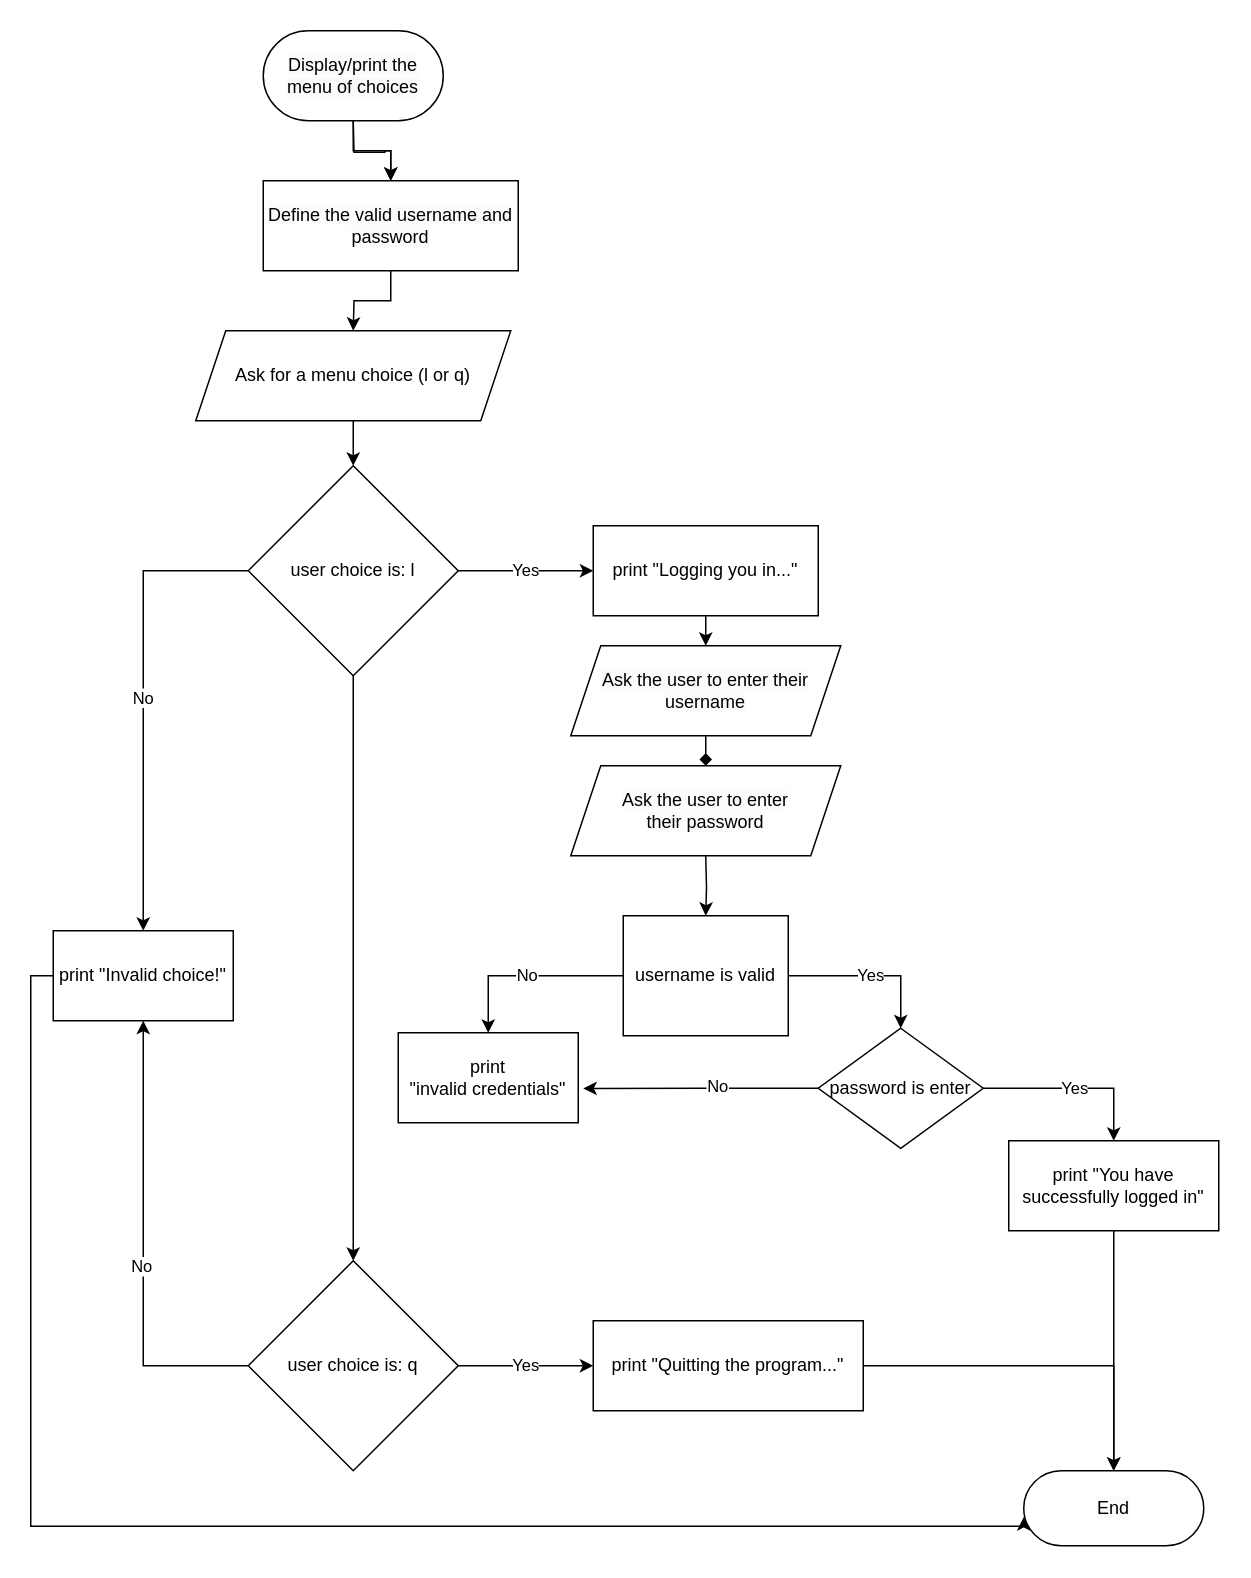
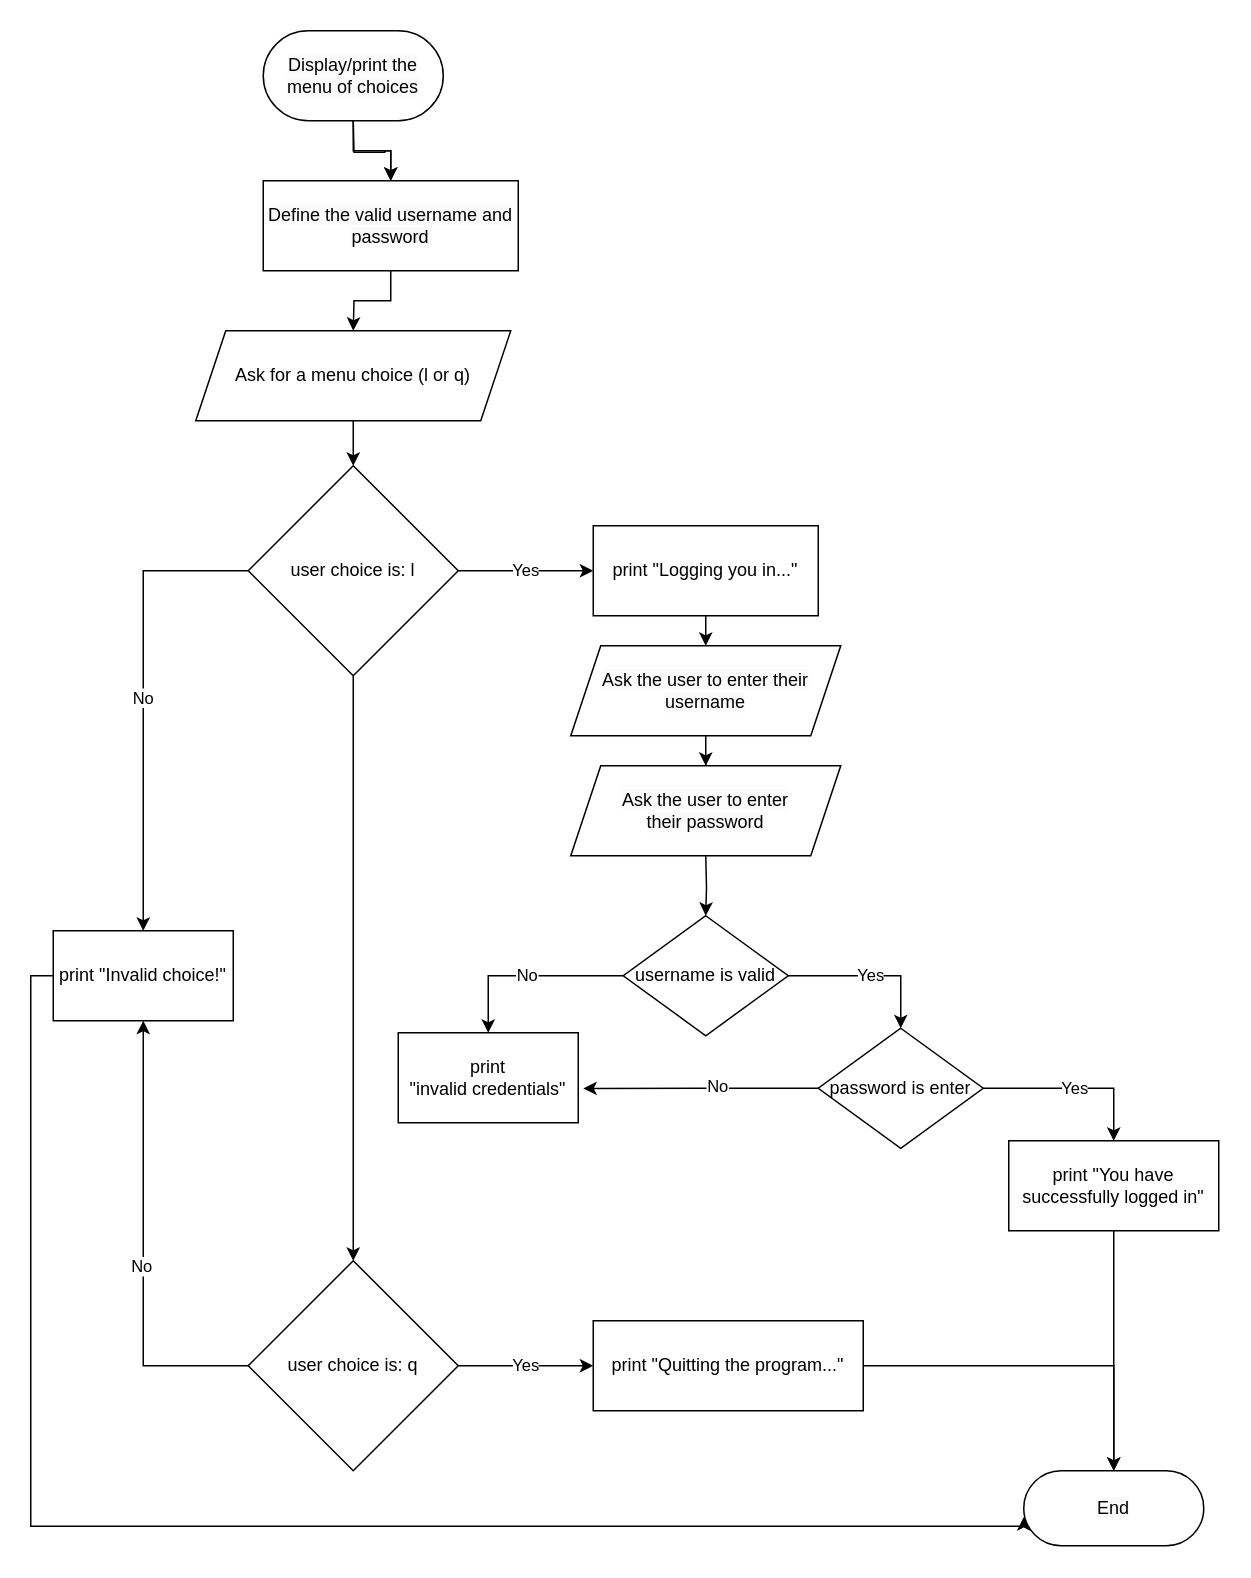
(706, 753) -> (706, 754)
(706, 976) -> (706, 976)
